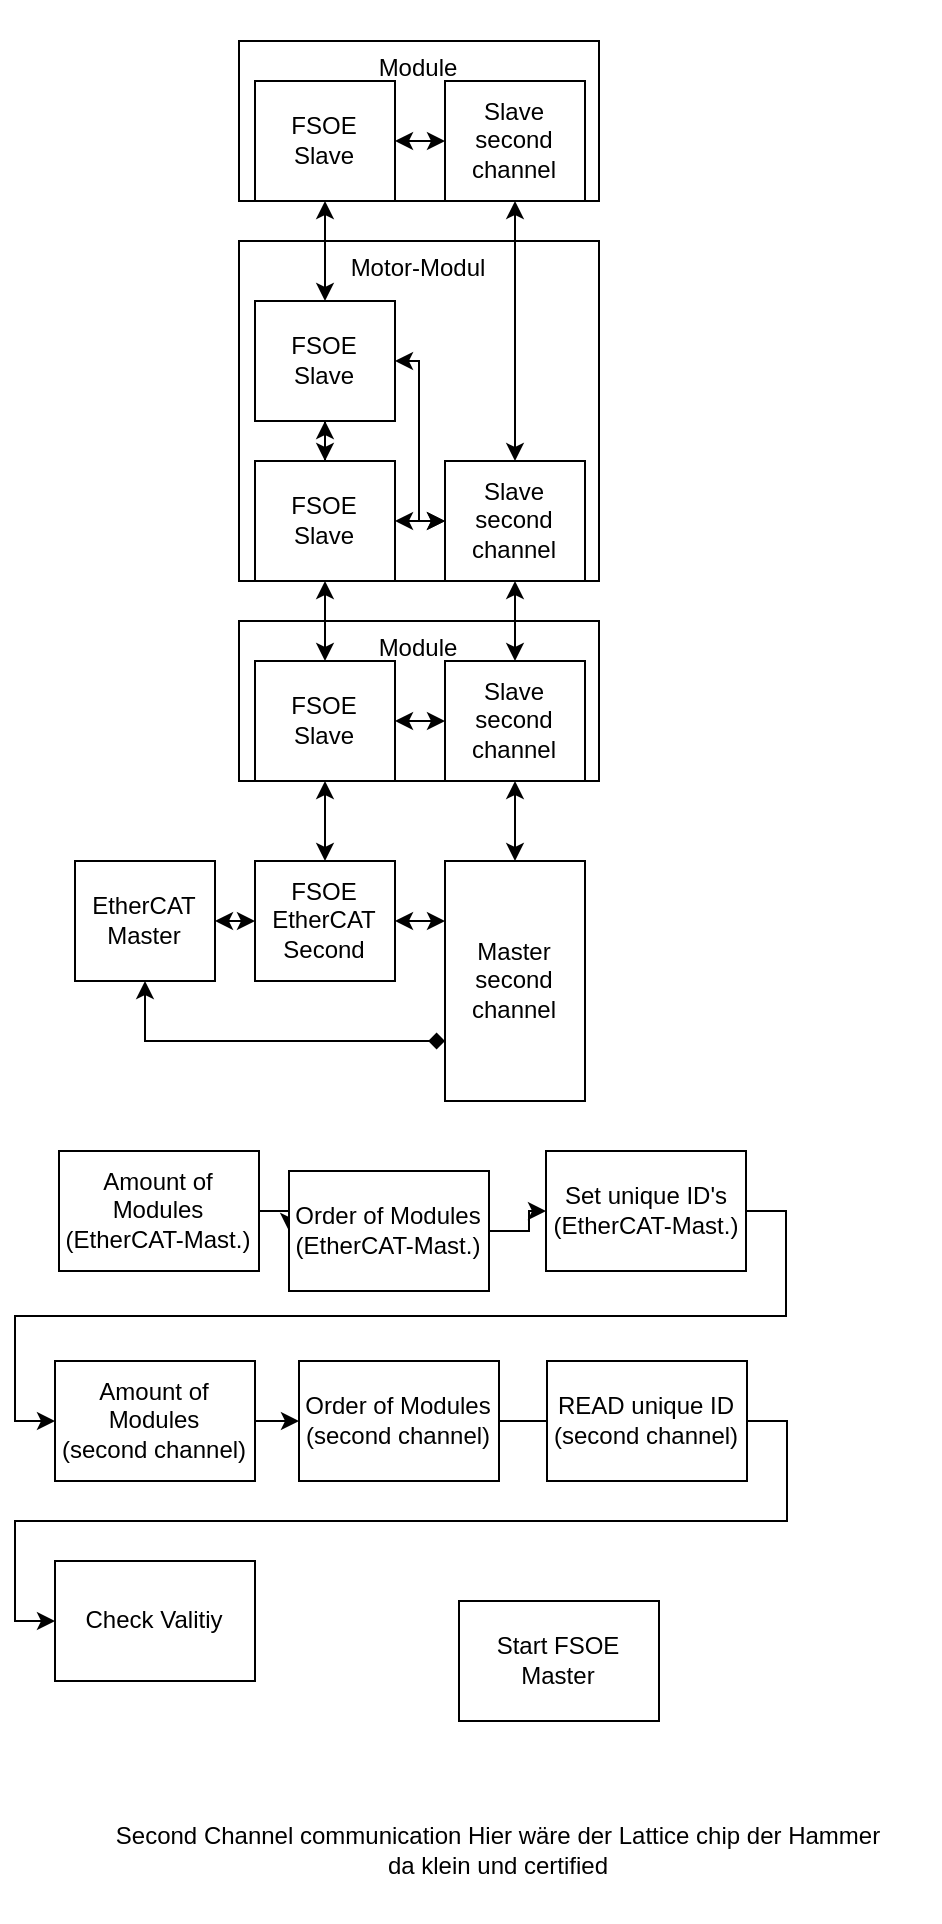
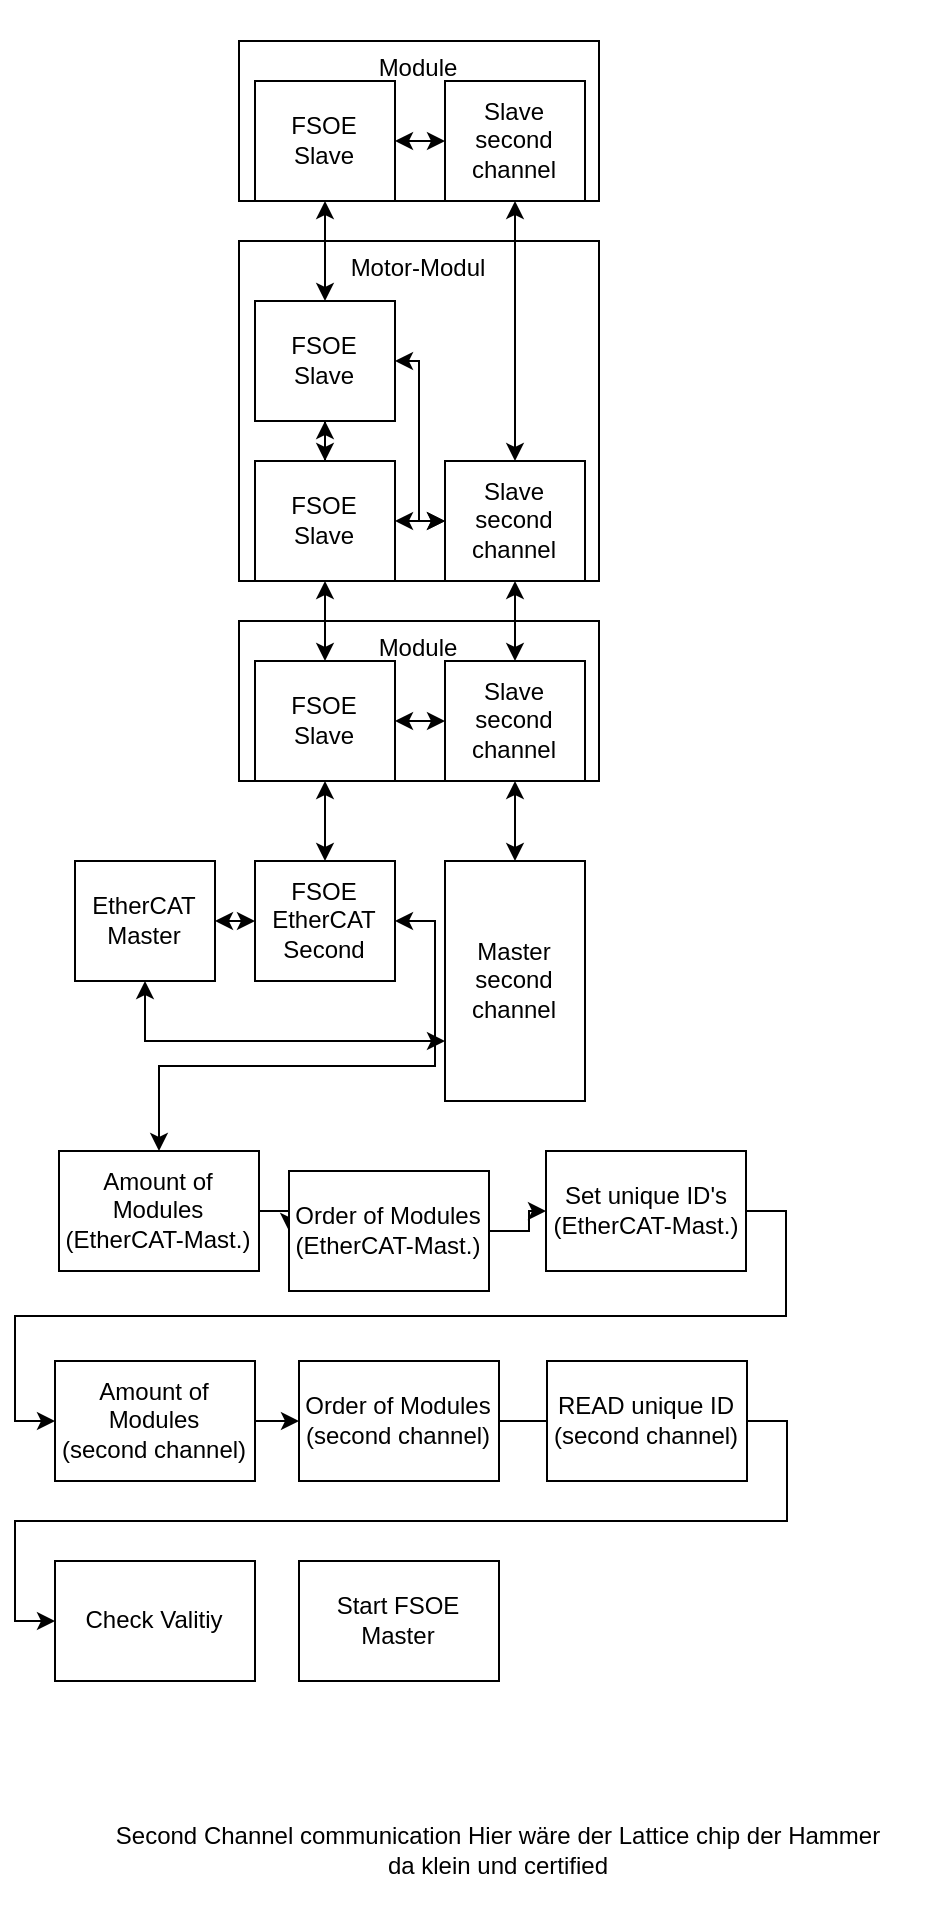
(430, 921) -> (337, 1066)
(428, 1041) -> (429, 1041)
(559, 1661) -> (399, 1621)
